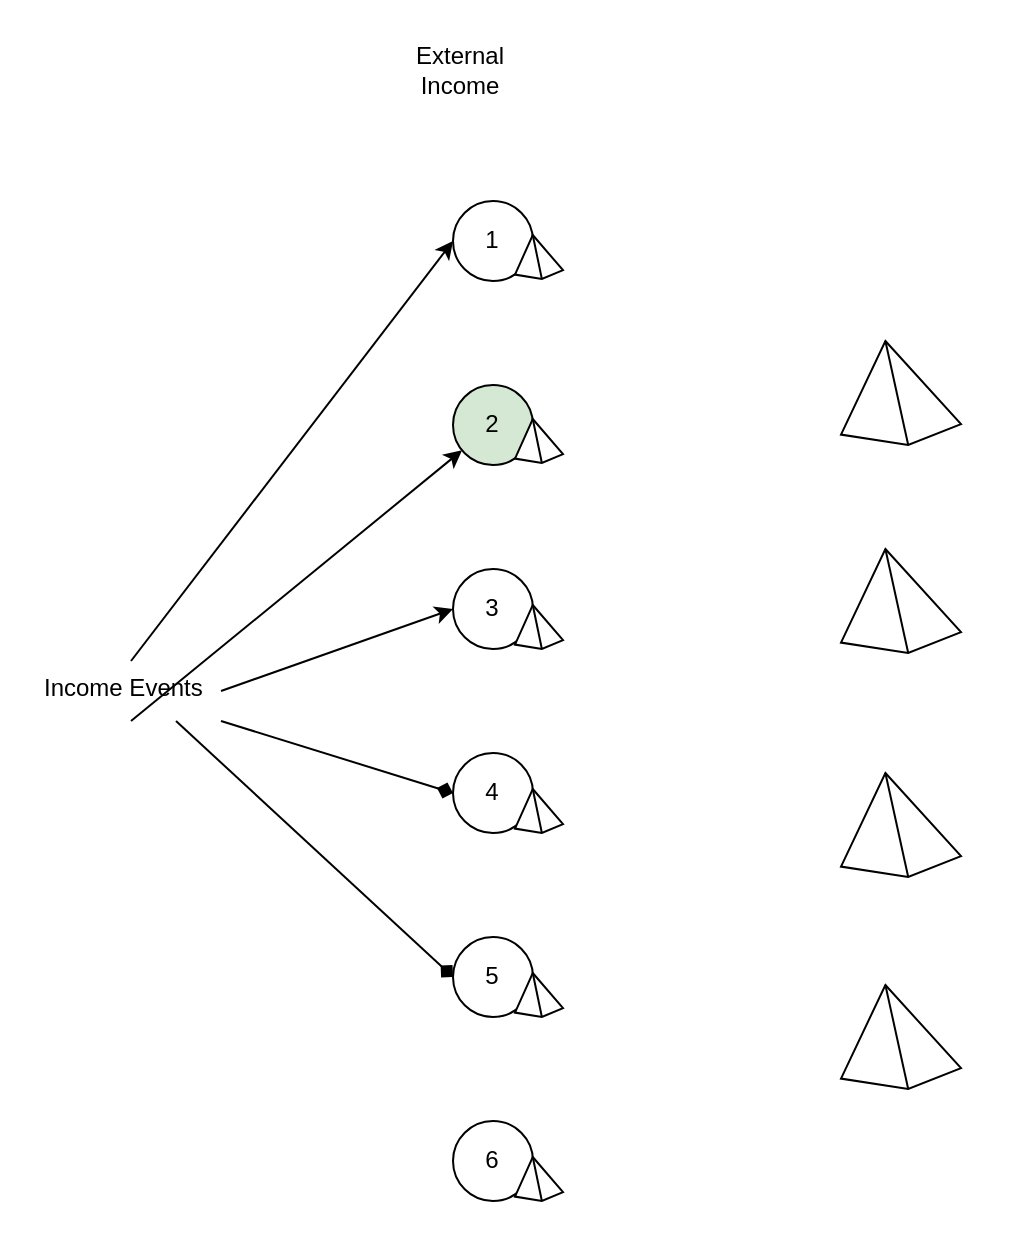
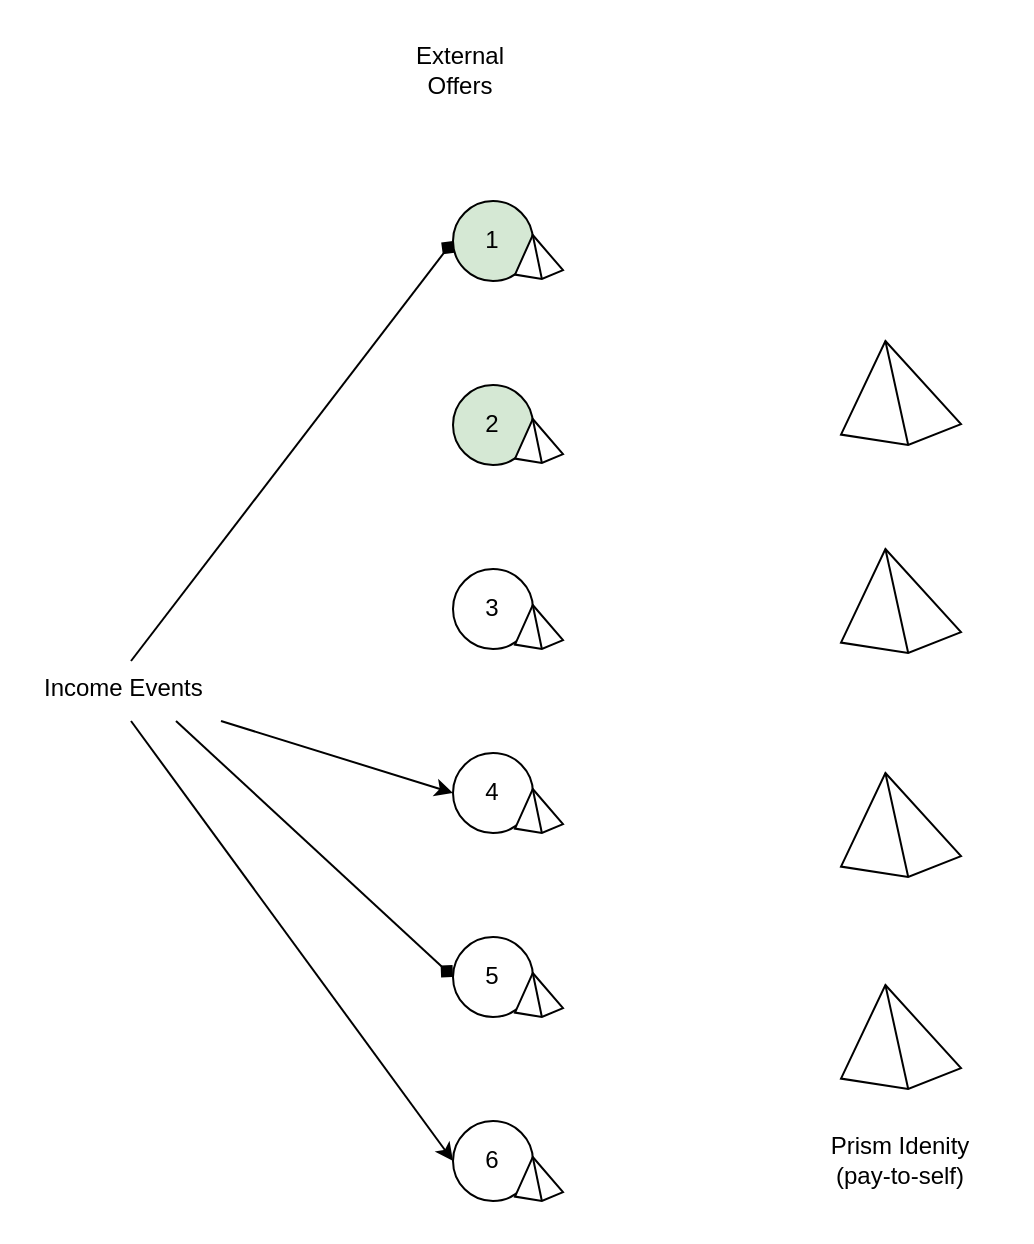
(461, 71) -> (461, 71)
(493, 241) -> (493, 241)
(444, 253) -> (444, 253)
(292, 590) -> (288, 936)
(331, 652) -> none
(436, 788) -> (439, 789)
none -> (901, 1161)
